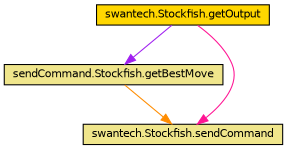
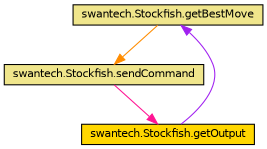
(233, 70) -> (132, 101)
(114, 75) -> (168, 15)
